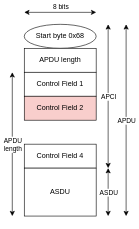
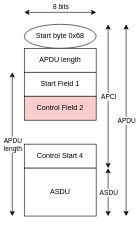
(60, 84) -> (60, 84)
(60, 156) -> (60, 156)
